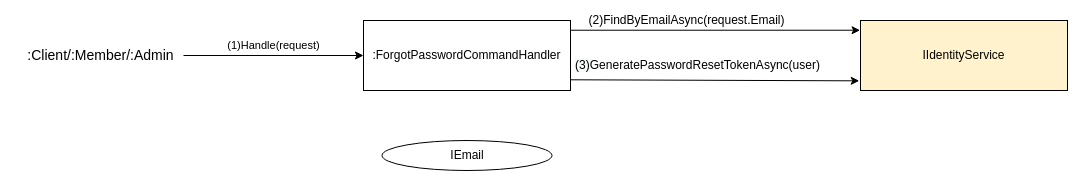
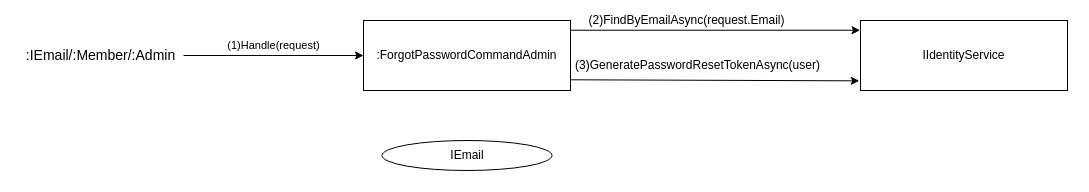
(101, 56) -> (101, 56)
(467, 56) -> (467, 56)
(964, 56) -> (964, 56)
